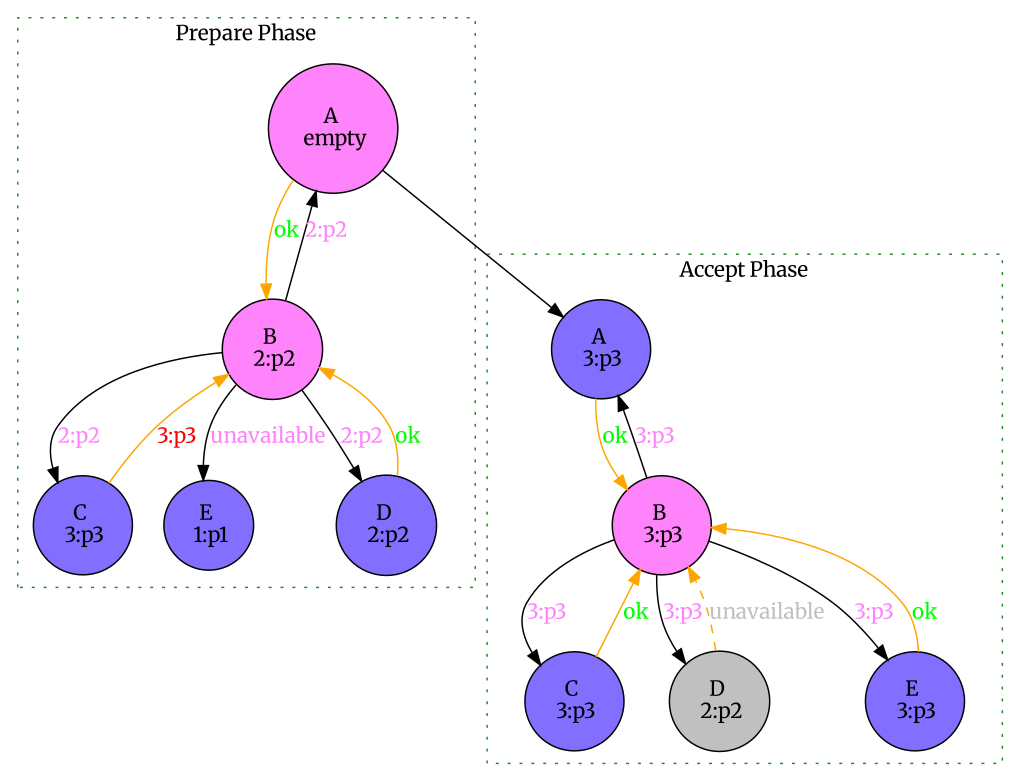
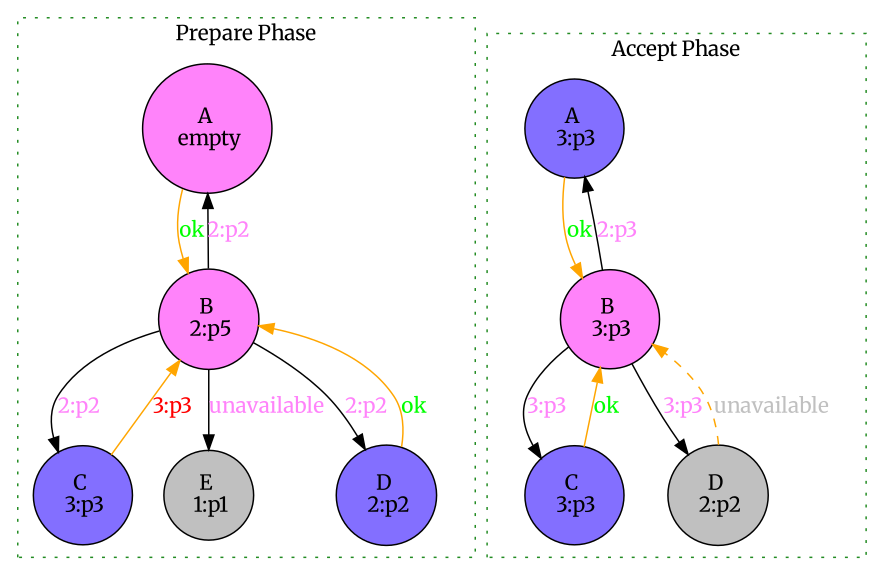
(463, 236) -> none
(272, 349) -> (209, 319)
(656, 437) -> (617, 231)
(209, 525) -> (209, 495)
(915, 701) -> none
